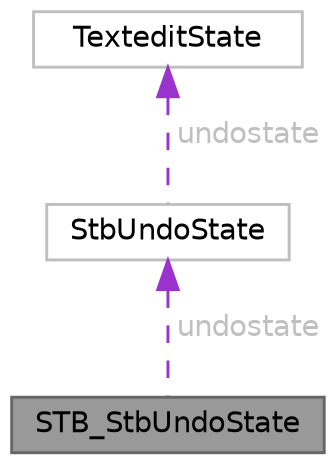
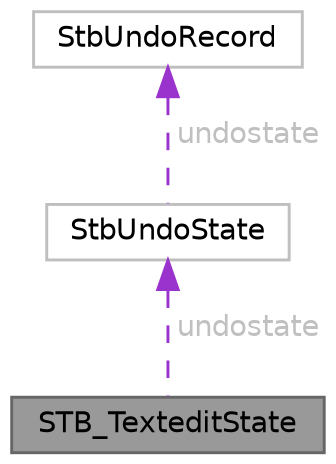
(168, 39) -> (168, 39)
(168, 425) -> (168, 425)
